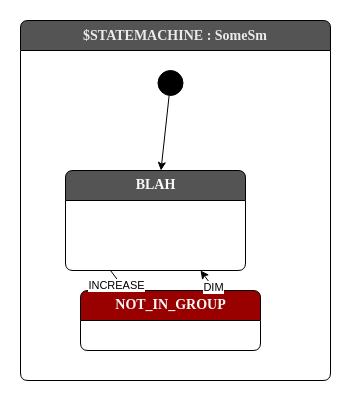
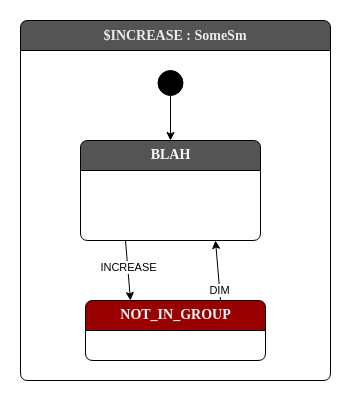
(175, 35) -> (175, 35)
(156, 221) -> (171, 191)
(171, 321) -> (176, 331)
